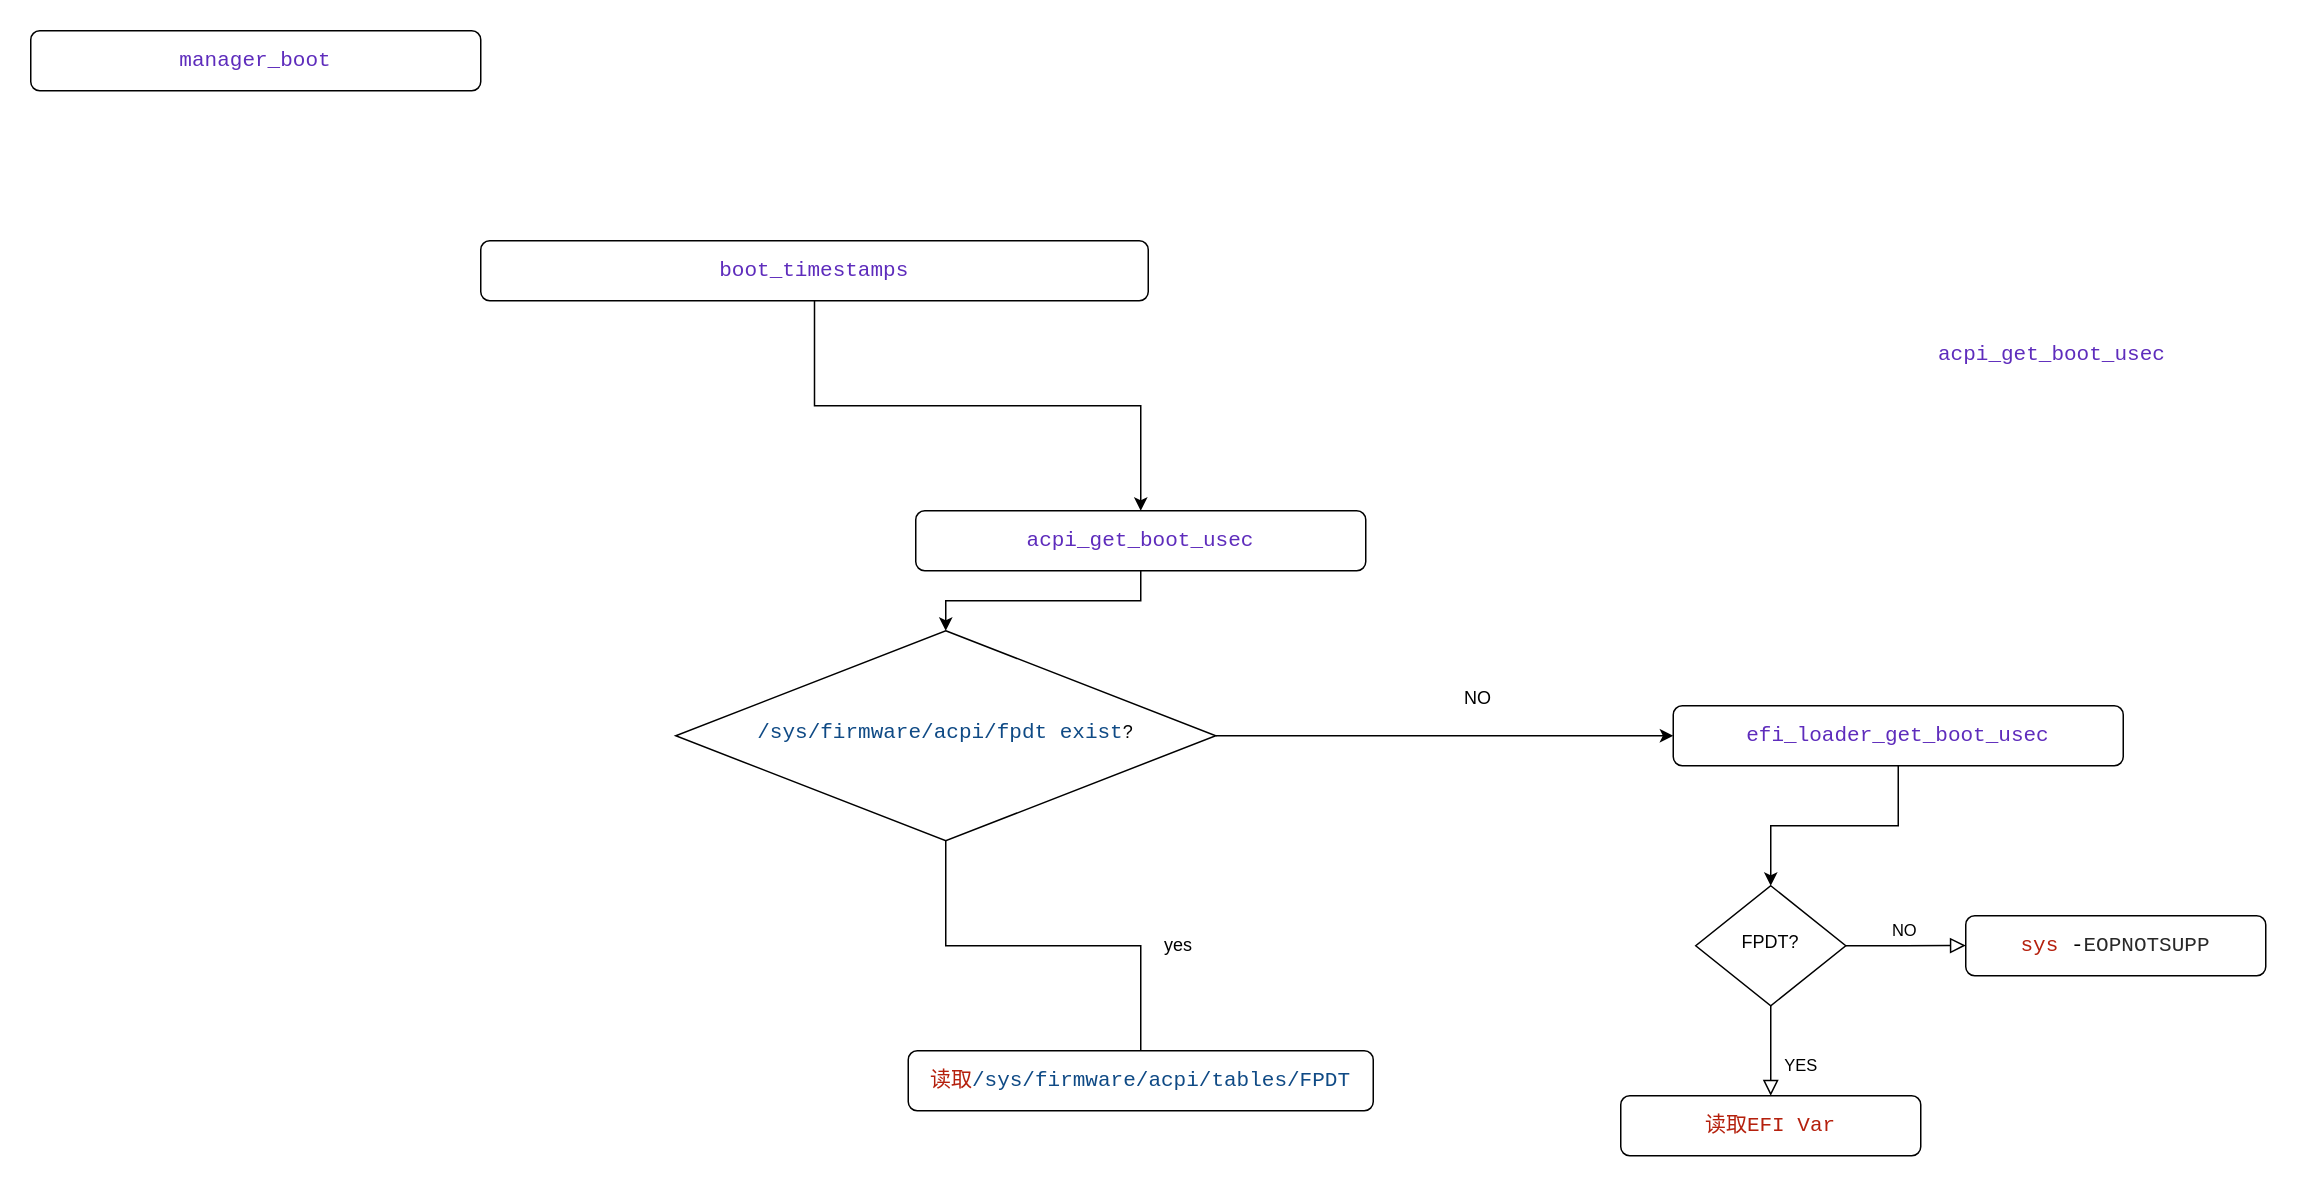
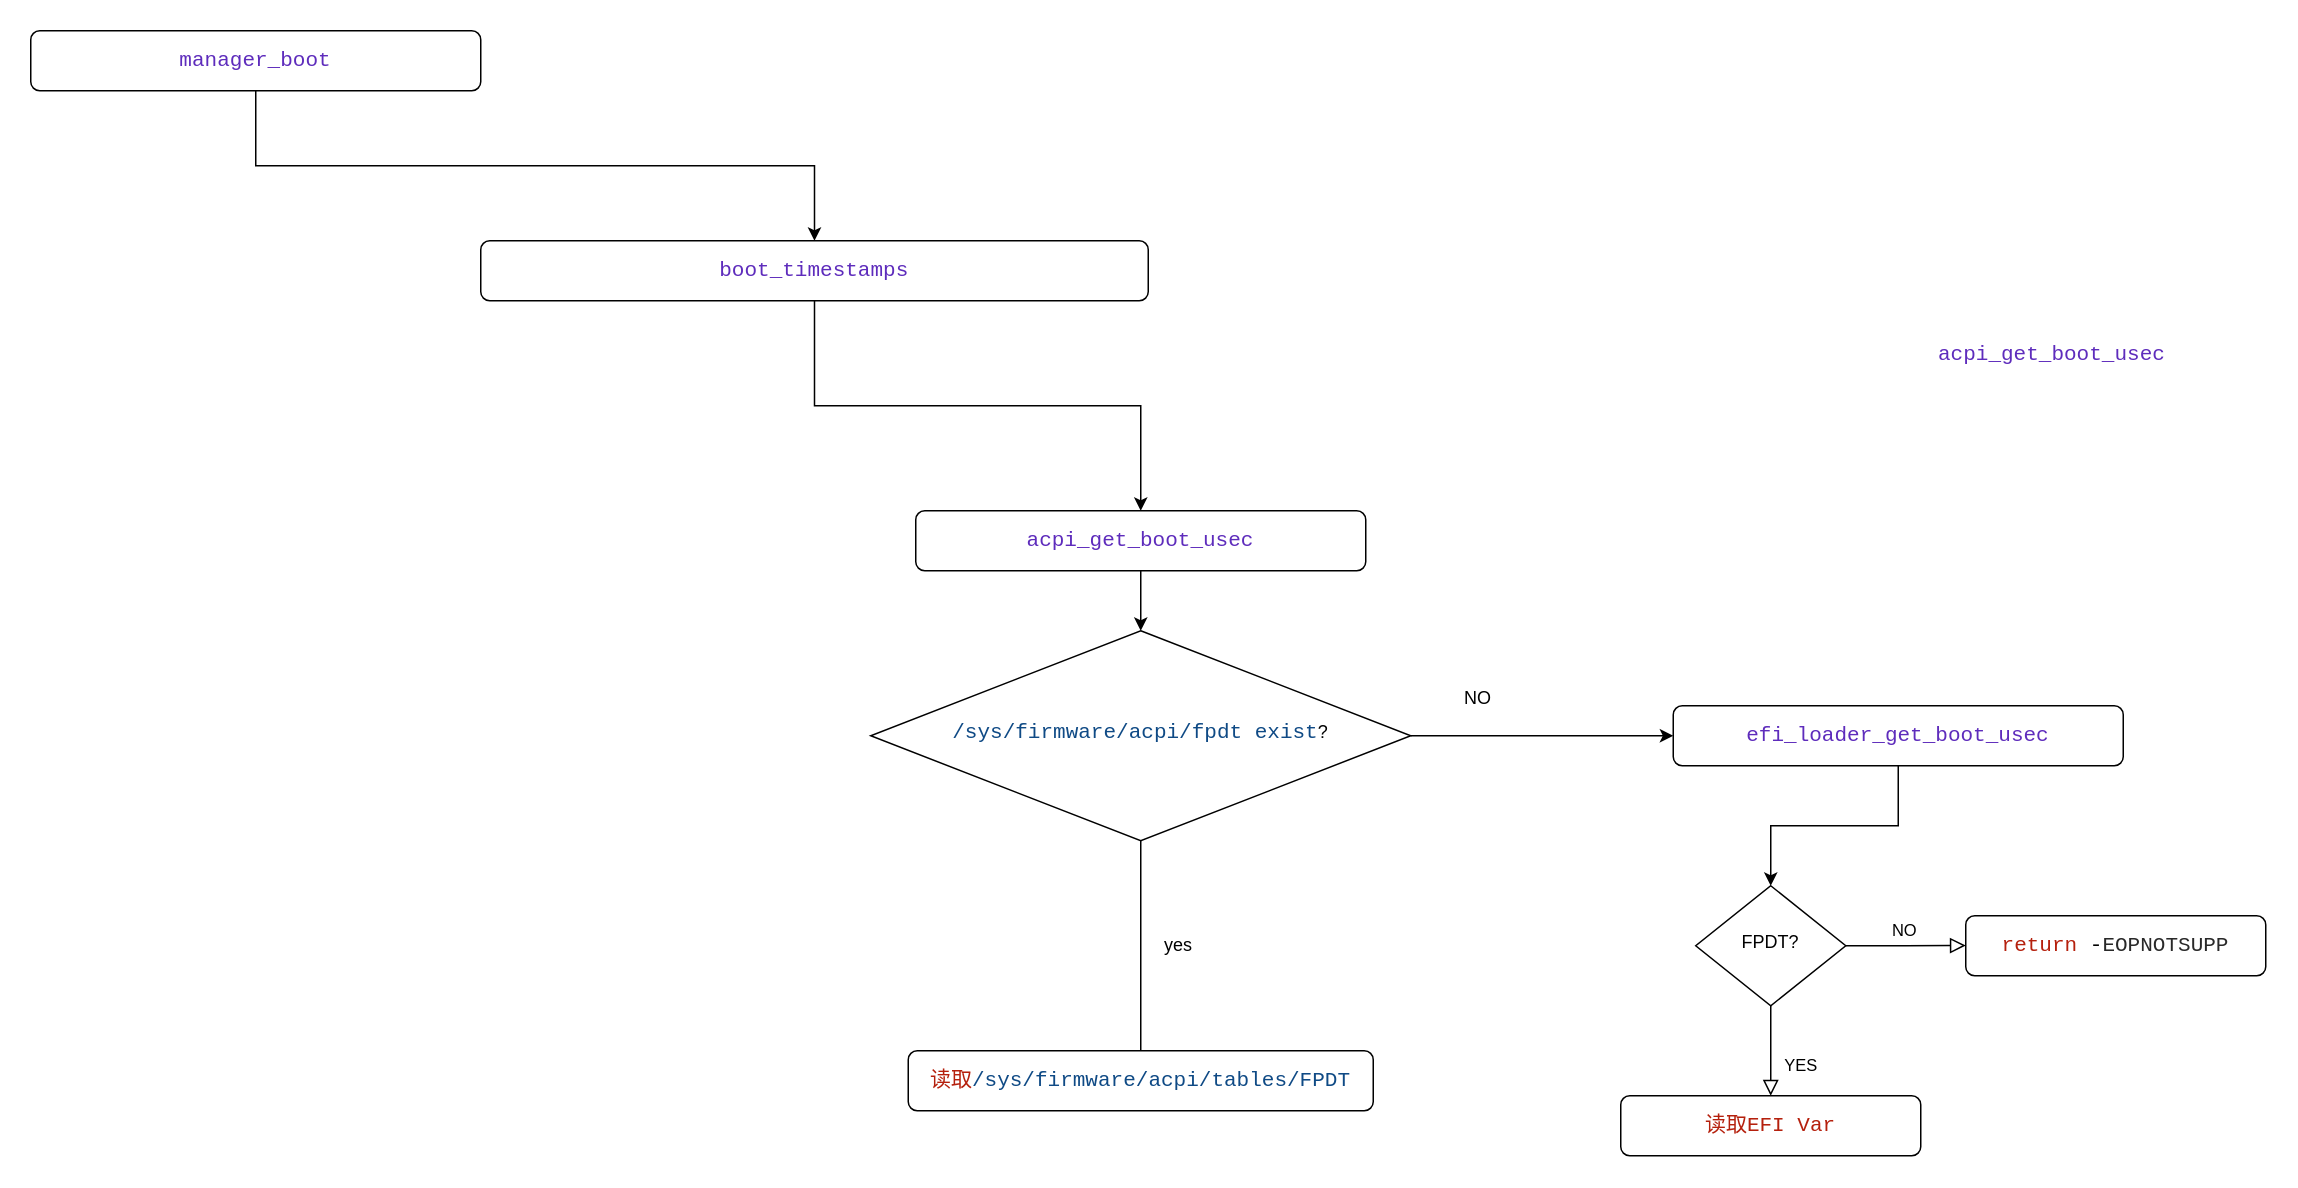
none -> (530, 166)
(946, 736) -> (1141, 736)
(2116, 946) -> (2116, 946)
